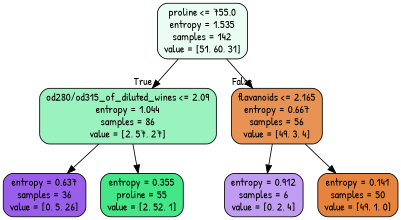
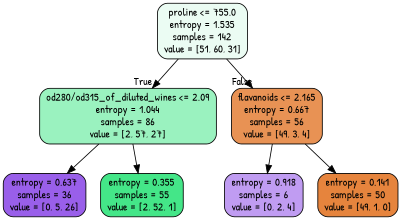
(142, 195) -> (142, 195)
(264, 195) -> (264, 195)
